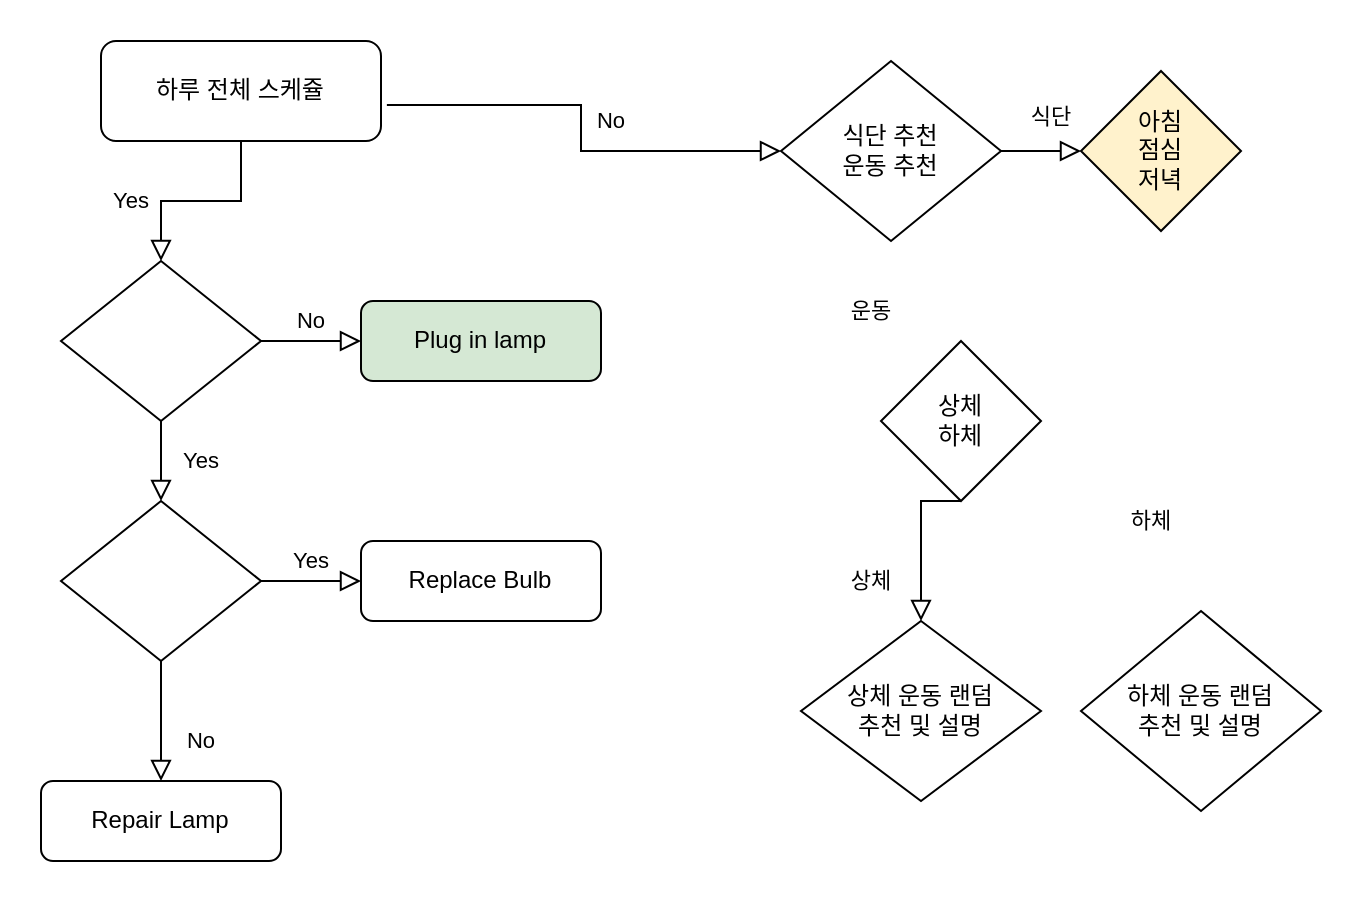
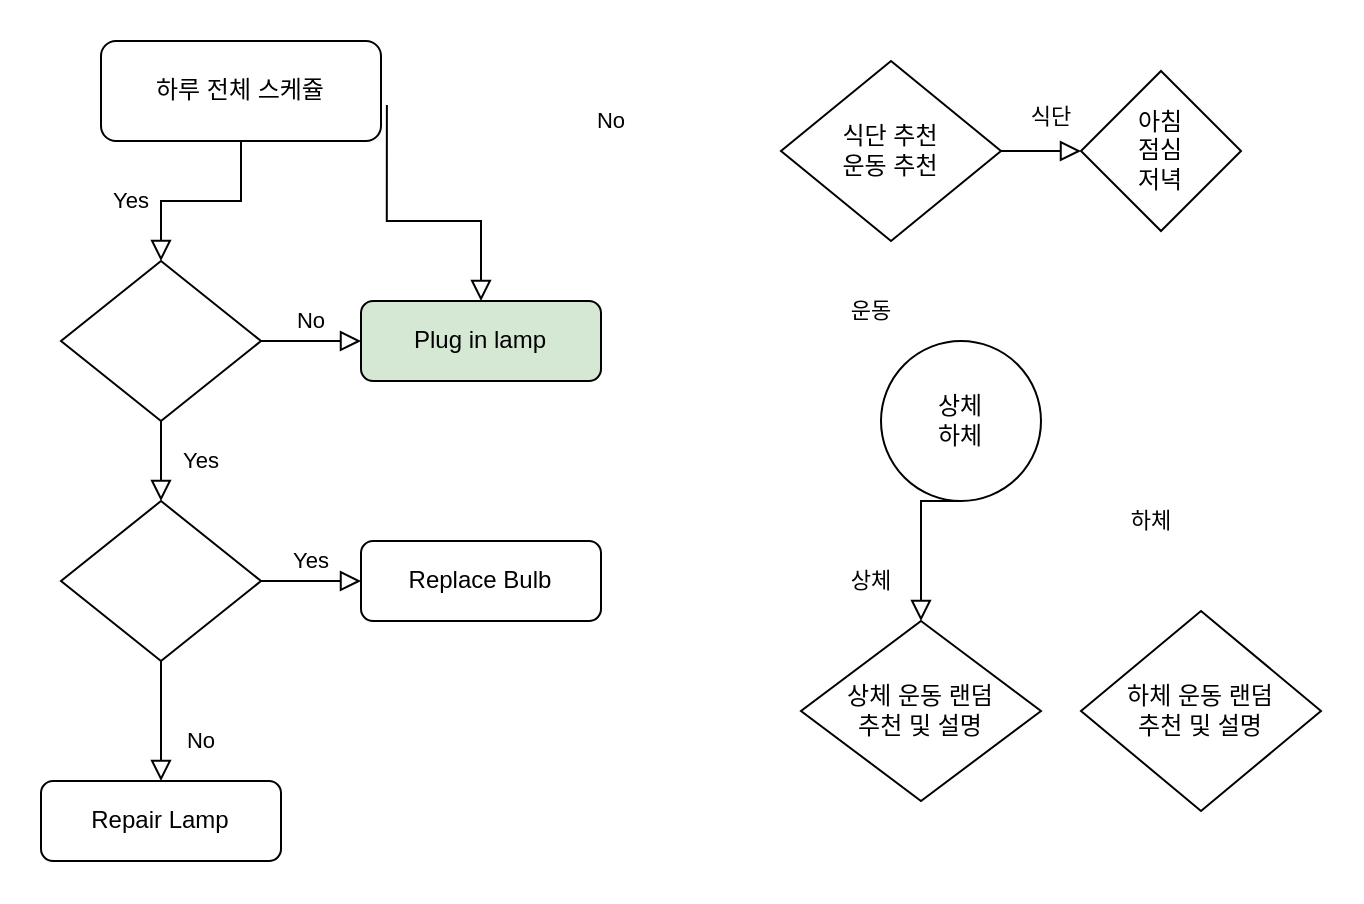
(581, 120) -> (405, 221)
(1161, 151) -> (1161, 151)
(961, 421) -> (961, 421)
